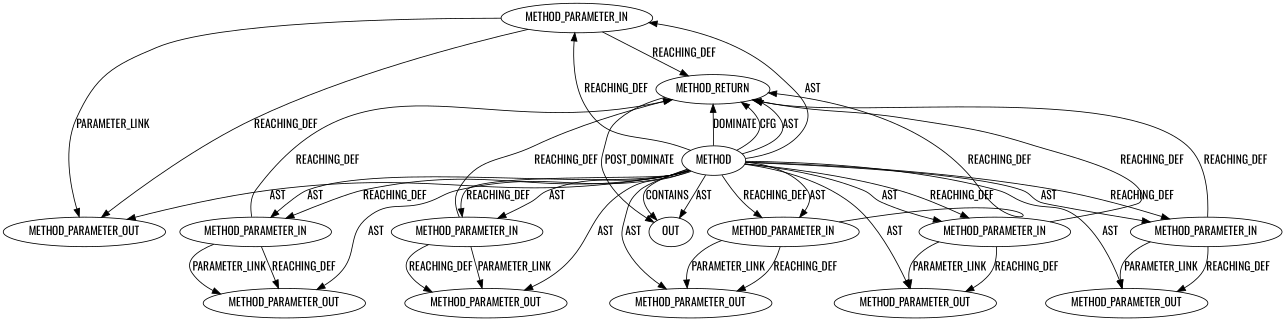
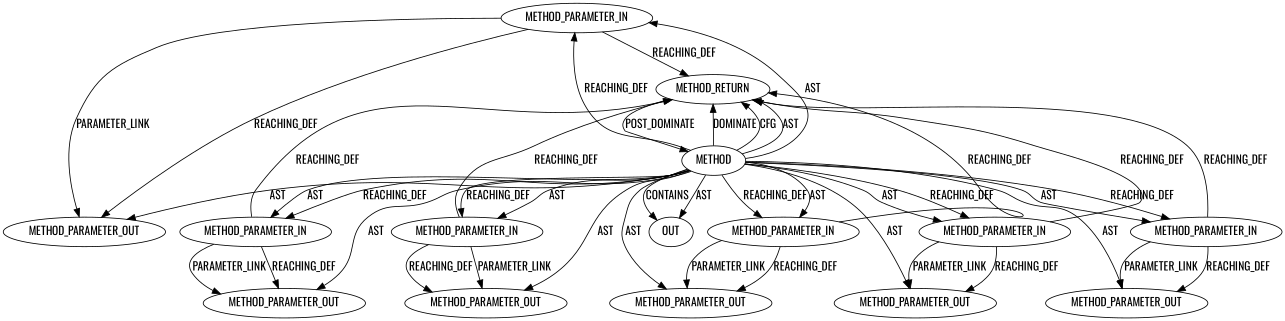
(604, 150) -> (624, 129)
